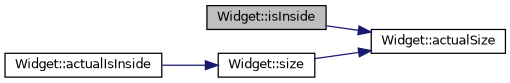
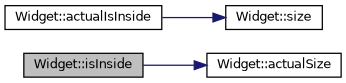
(337, 55) -> none
